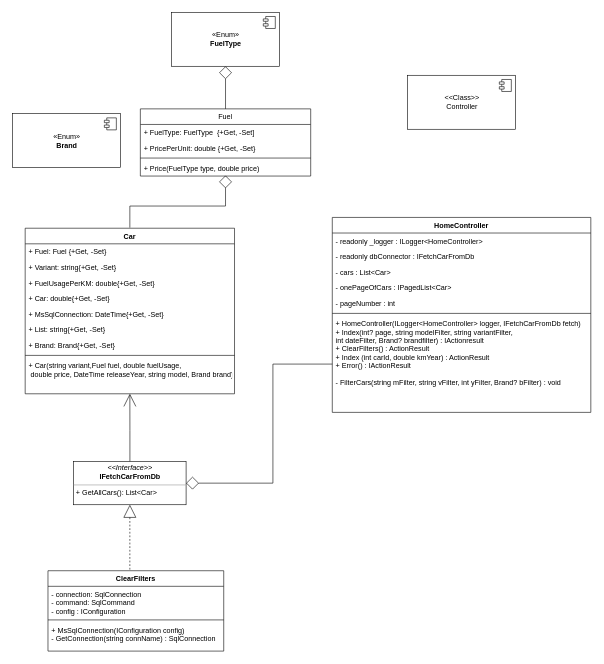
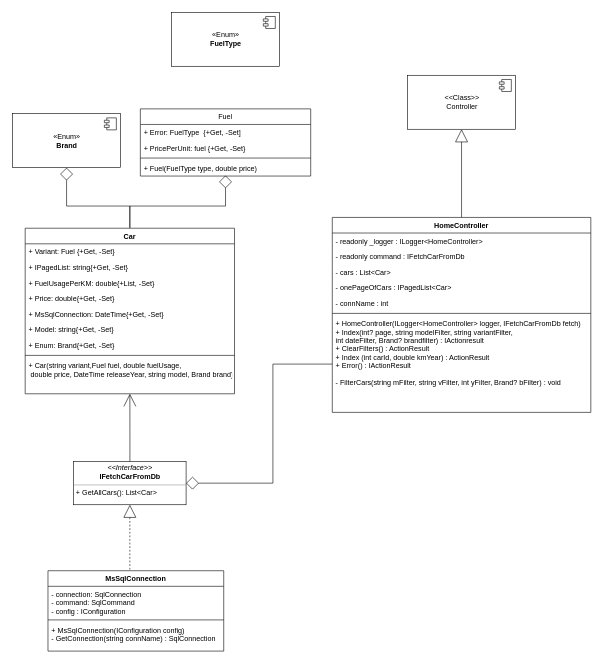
(225, 93) -> none
(204, 133) -> (199, 133)
(206, 148) -> (202, 148)
(208, 169) -> (206, 169)
none -> (461, 180)
none -> (84, 206)
(71, 252) -> (77, 252)
(410, 257) -> (402, 257)
(80, 268) -> (86, 268)
(94, 283) -> (95, 283)
(73, 299) -> (76, 299)
(367, 304) -> (363, 304)
(74, 330) -> (76, 330)
(76, 346) -> (74, 346)
(135, 579) -> (135, 579)
